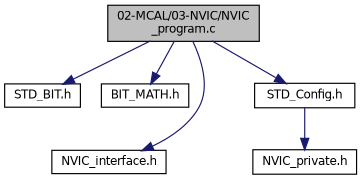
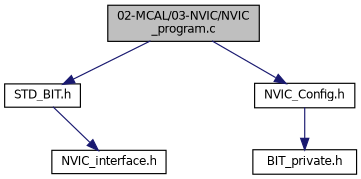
(145, 96) -> none
(305, 96) -> (305, 96)
(200, 104) -> (71, 125)
(305, 162) -> (305, 162)
